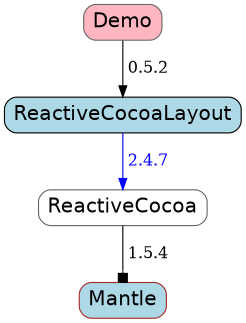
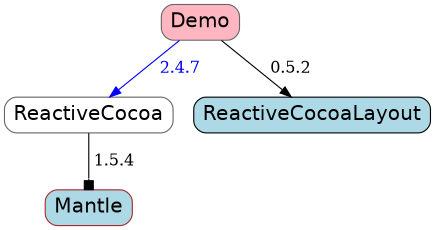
(123, 156) -> (149, 65)
